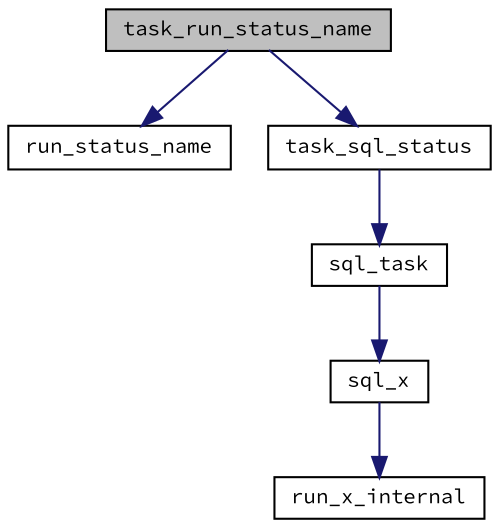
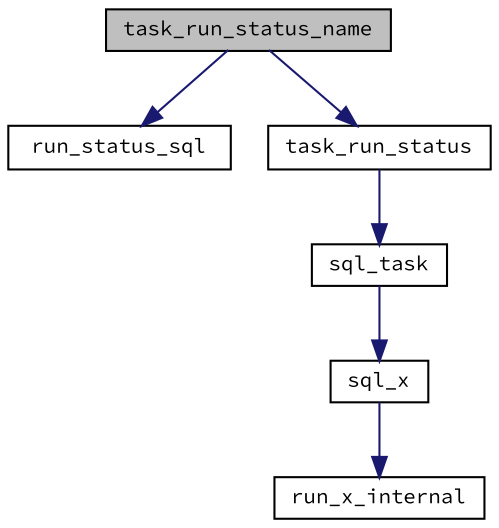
(120, 148) -> (120, 148)
(379, 148) -> (379, 148)
